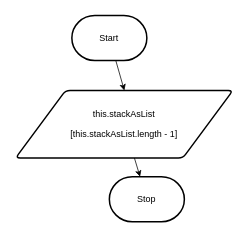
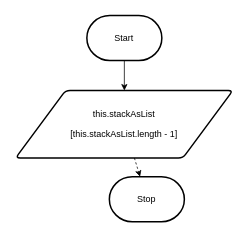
(109, 38) -> (124, 38)
(137, 165) -> (137, 165)
